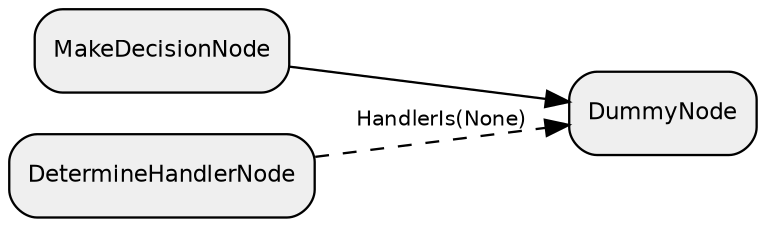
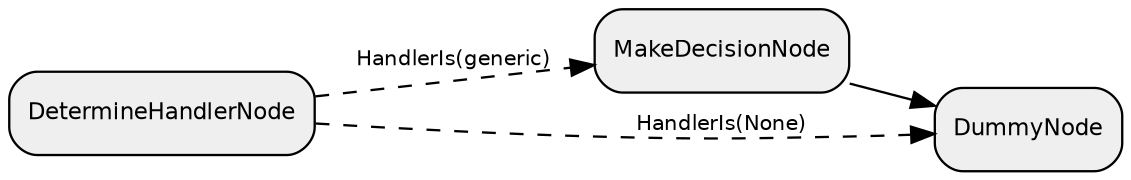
none -> (443, 82)
